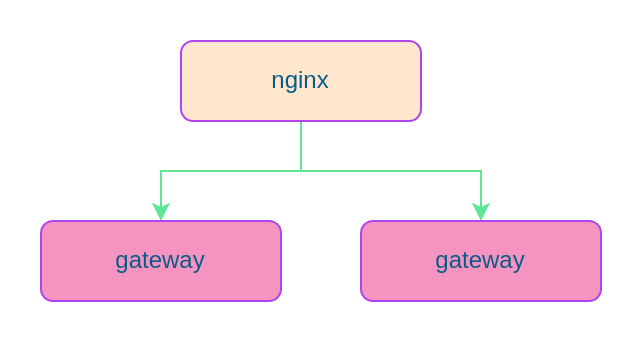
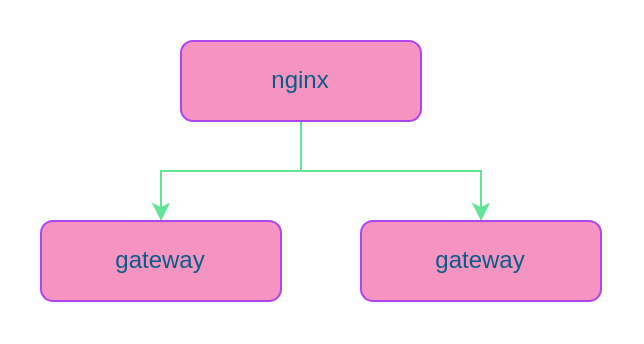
(301, 81) -> (301, 81)
